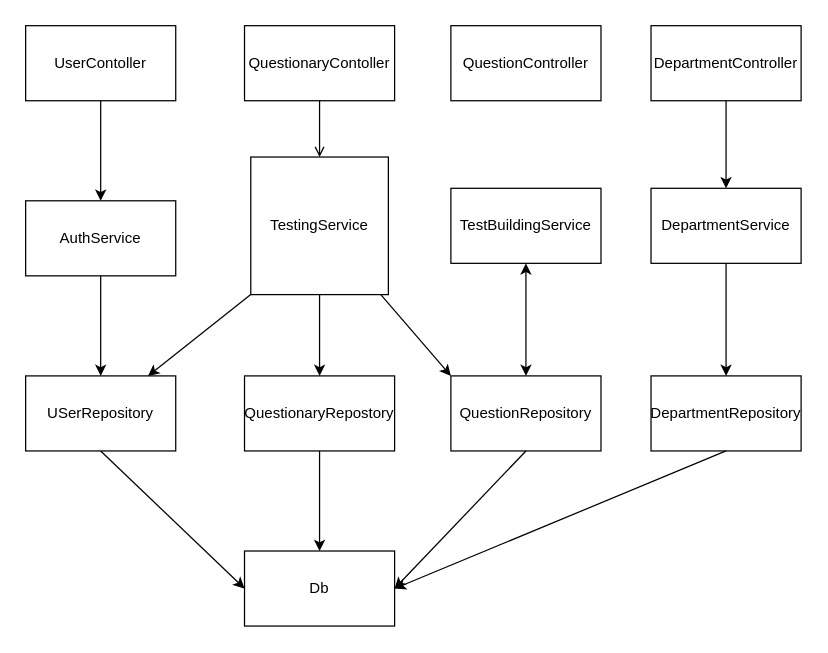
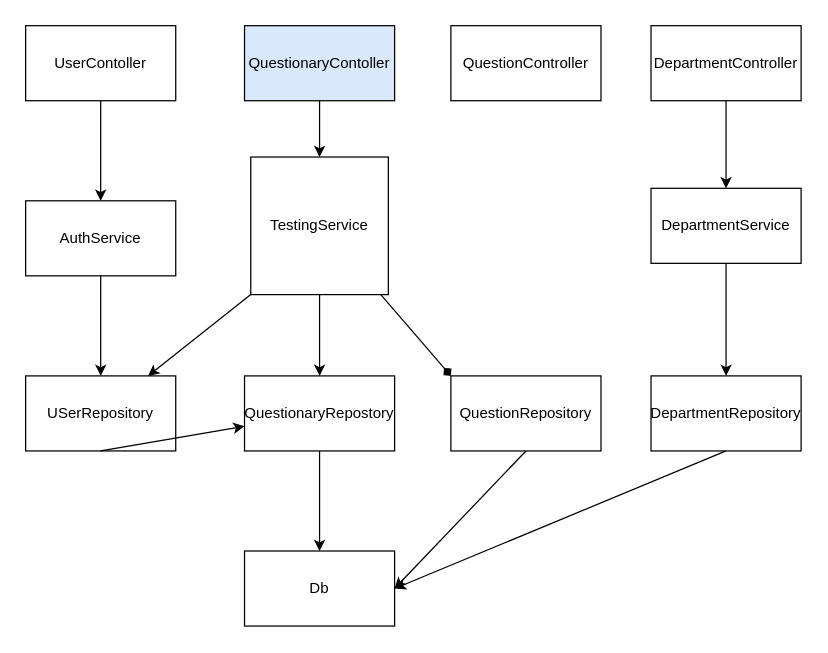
(319, 63) -> (319, 63)
(319, 149) -> (319, 147)
(526, 226) -> none
(526, 319) -> none
(445, 369) -> (444, 368)
(170, 517) -> (168, 439)
